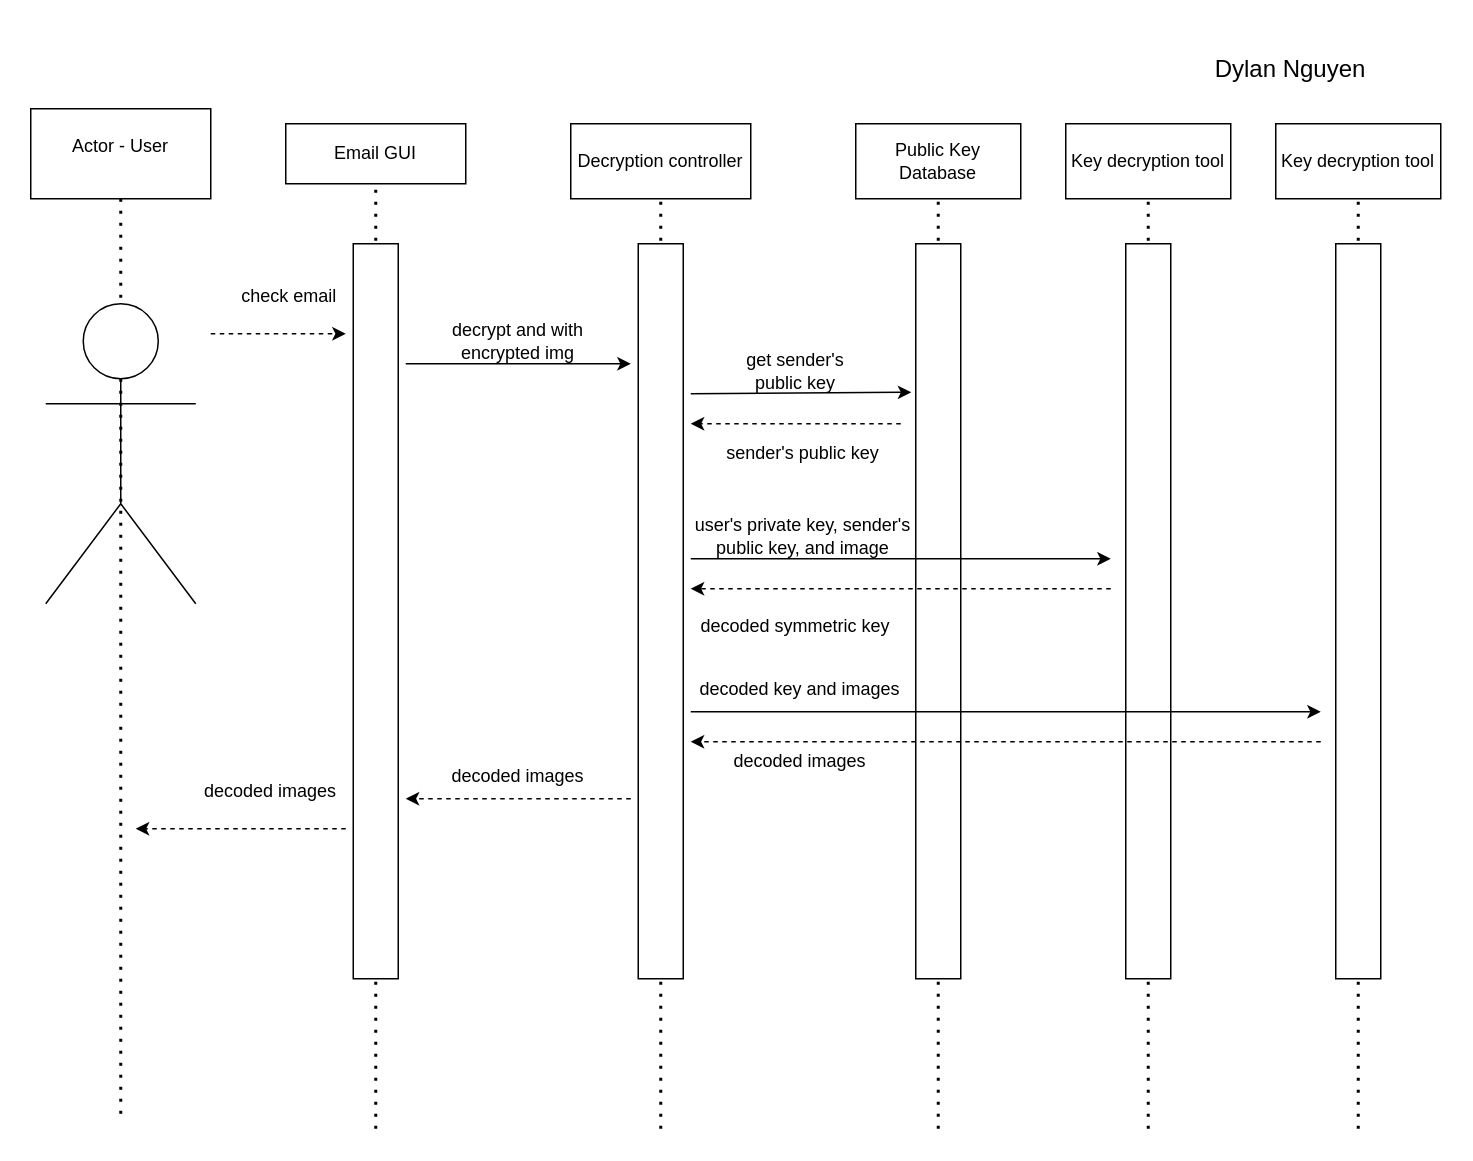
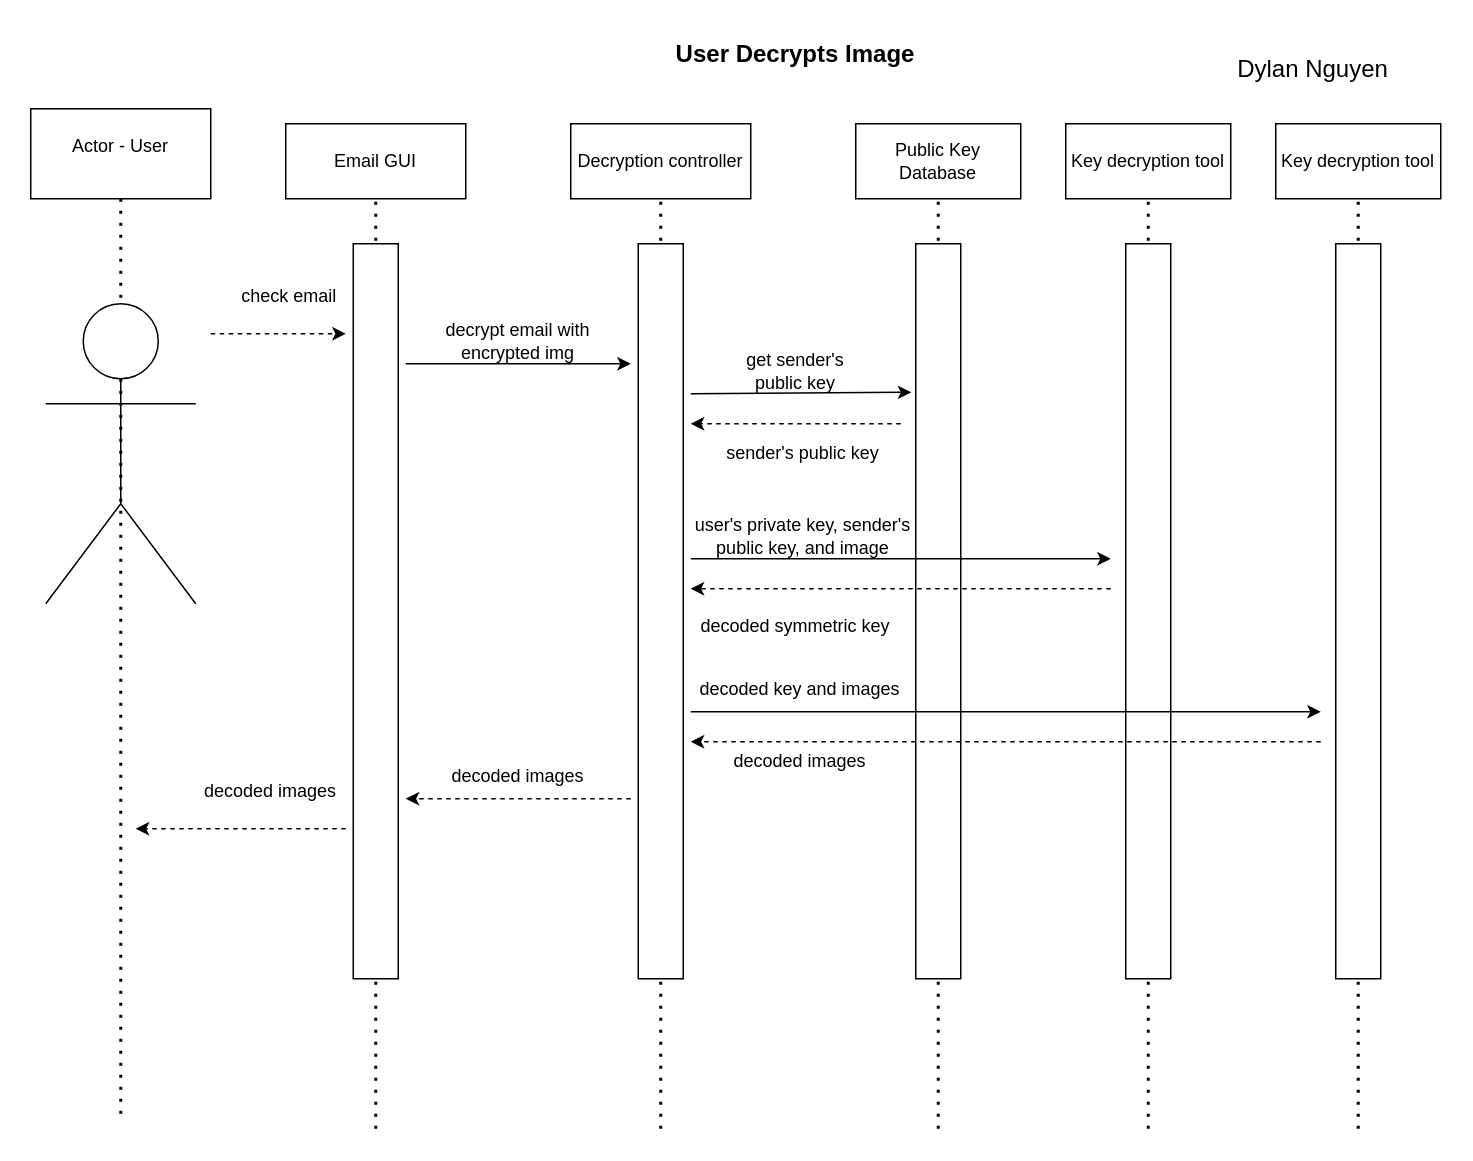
none -> (796, 53)
(1291, 68) -> (1313, 68)
(376, 154) -> (376, 161)
(518, 341) -> (518, 341)
